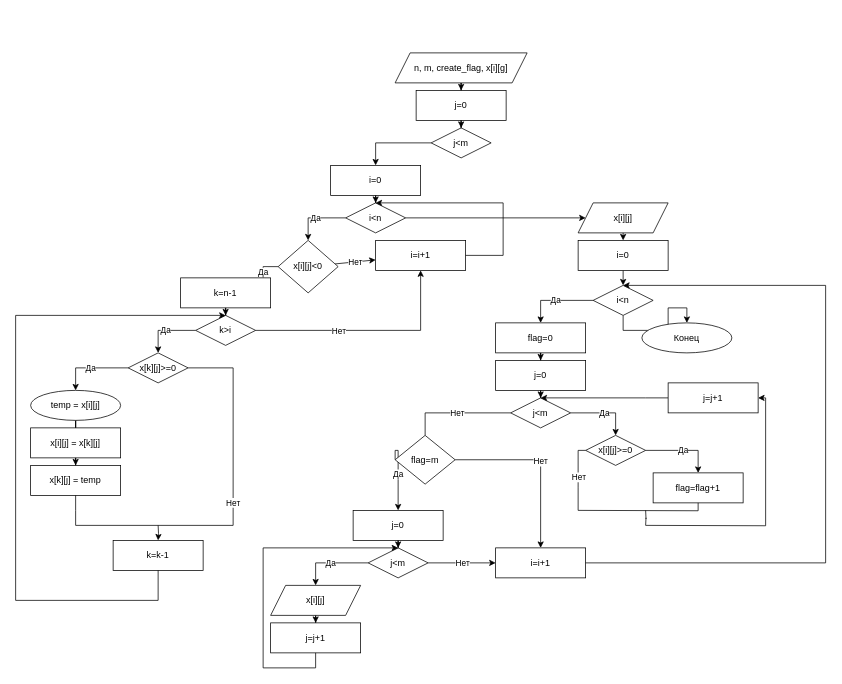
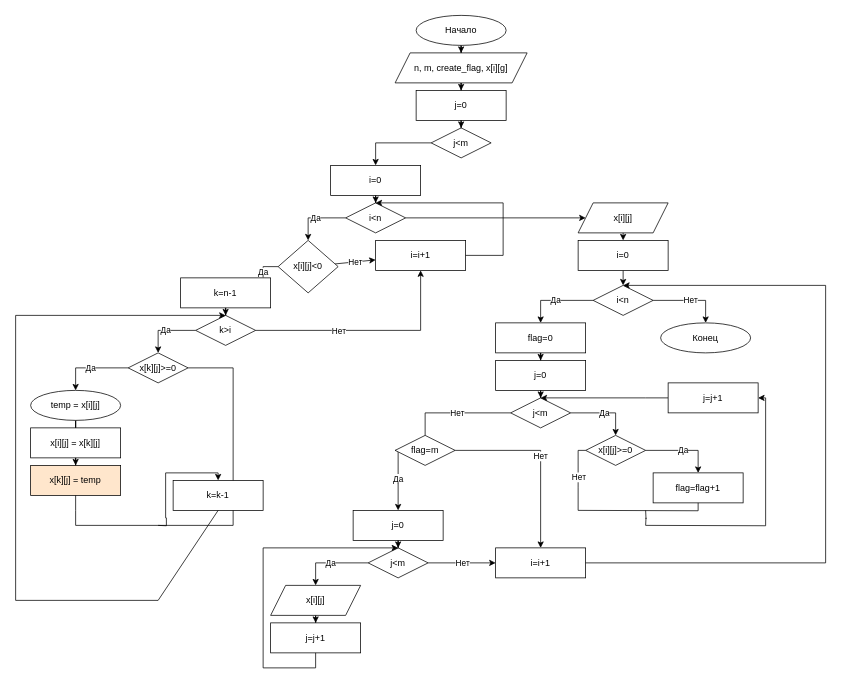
none -> (461, 30)
none -> (461, 48)
(687, 338) -> (705, 338)
(425, 460) -> (425, 450)
(75, 480) -> (75, 480)
(158, 555) -> (218, 495)
